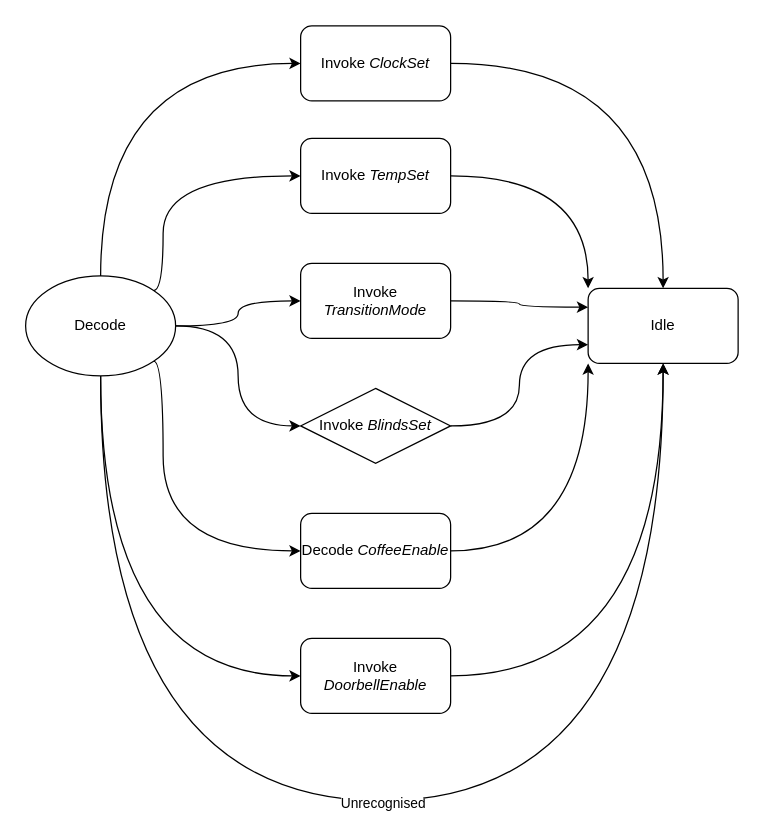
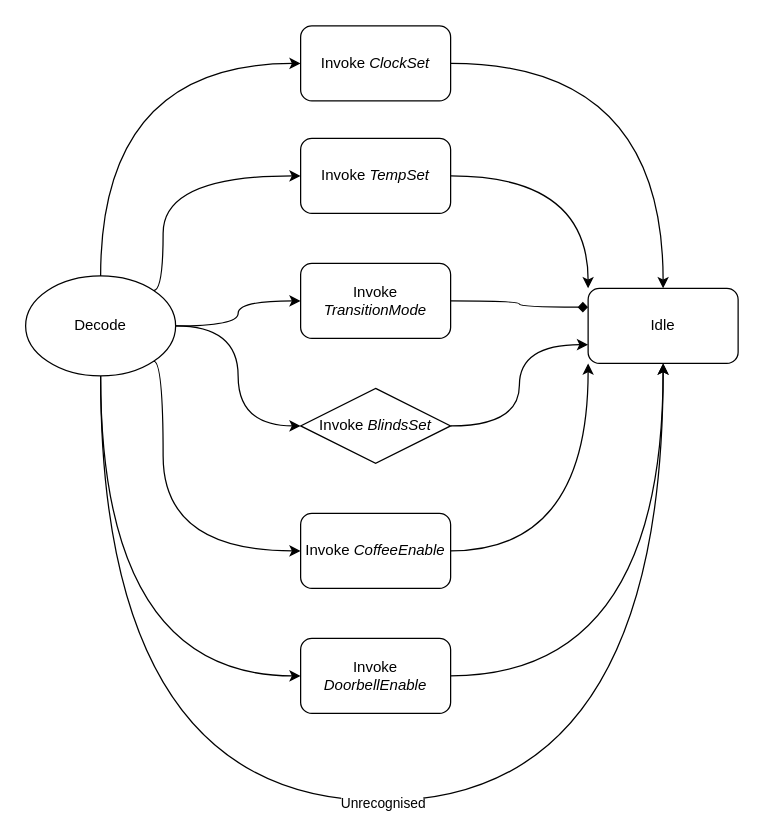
(578, 307) -> (577, 307)
(376, 551) -> (376, 551)
